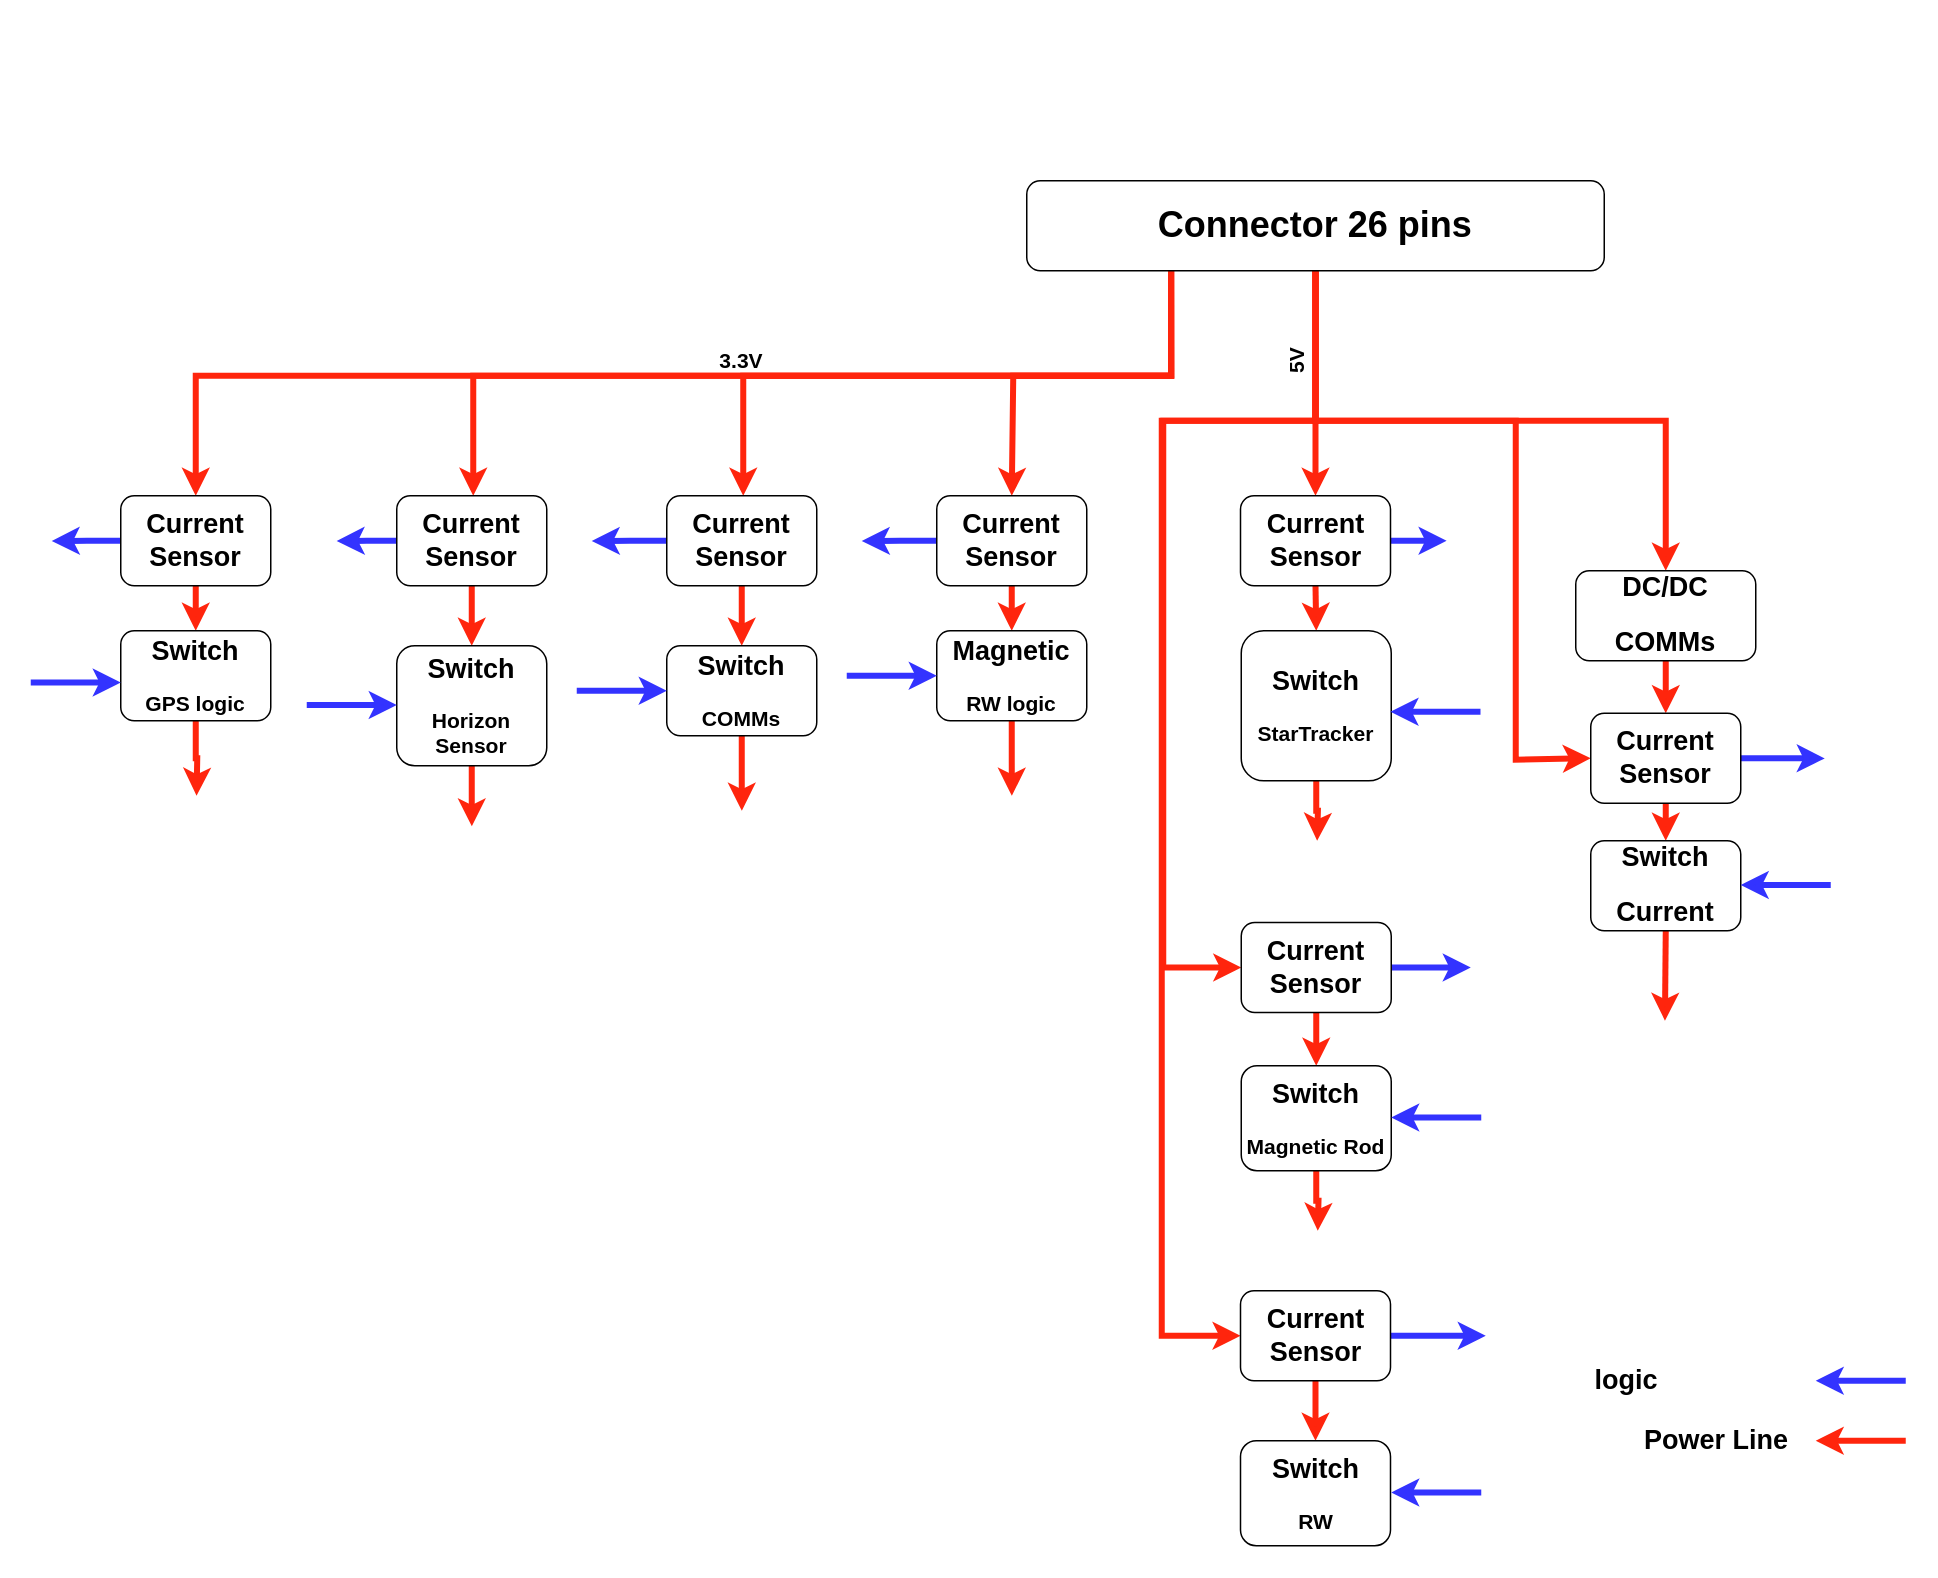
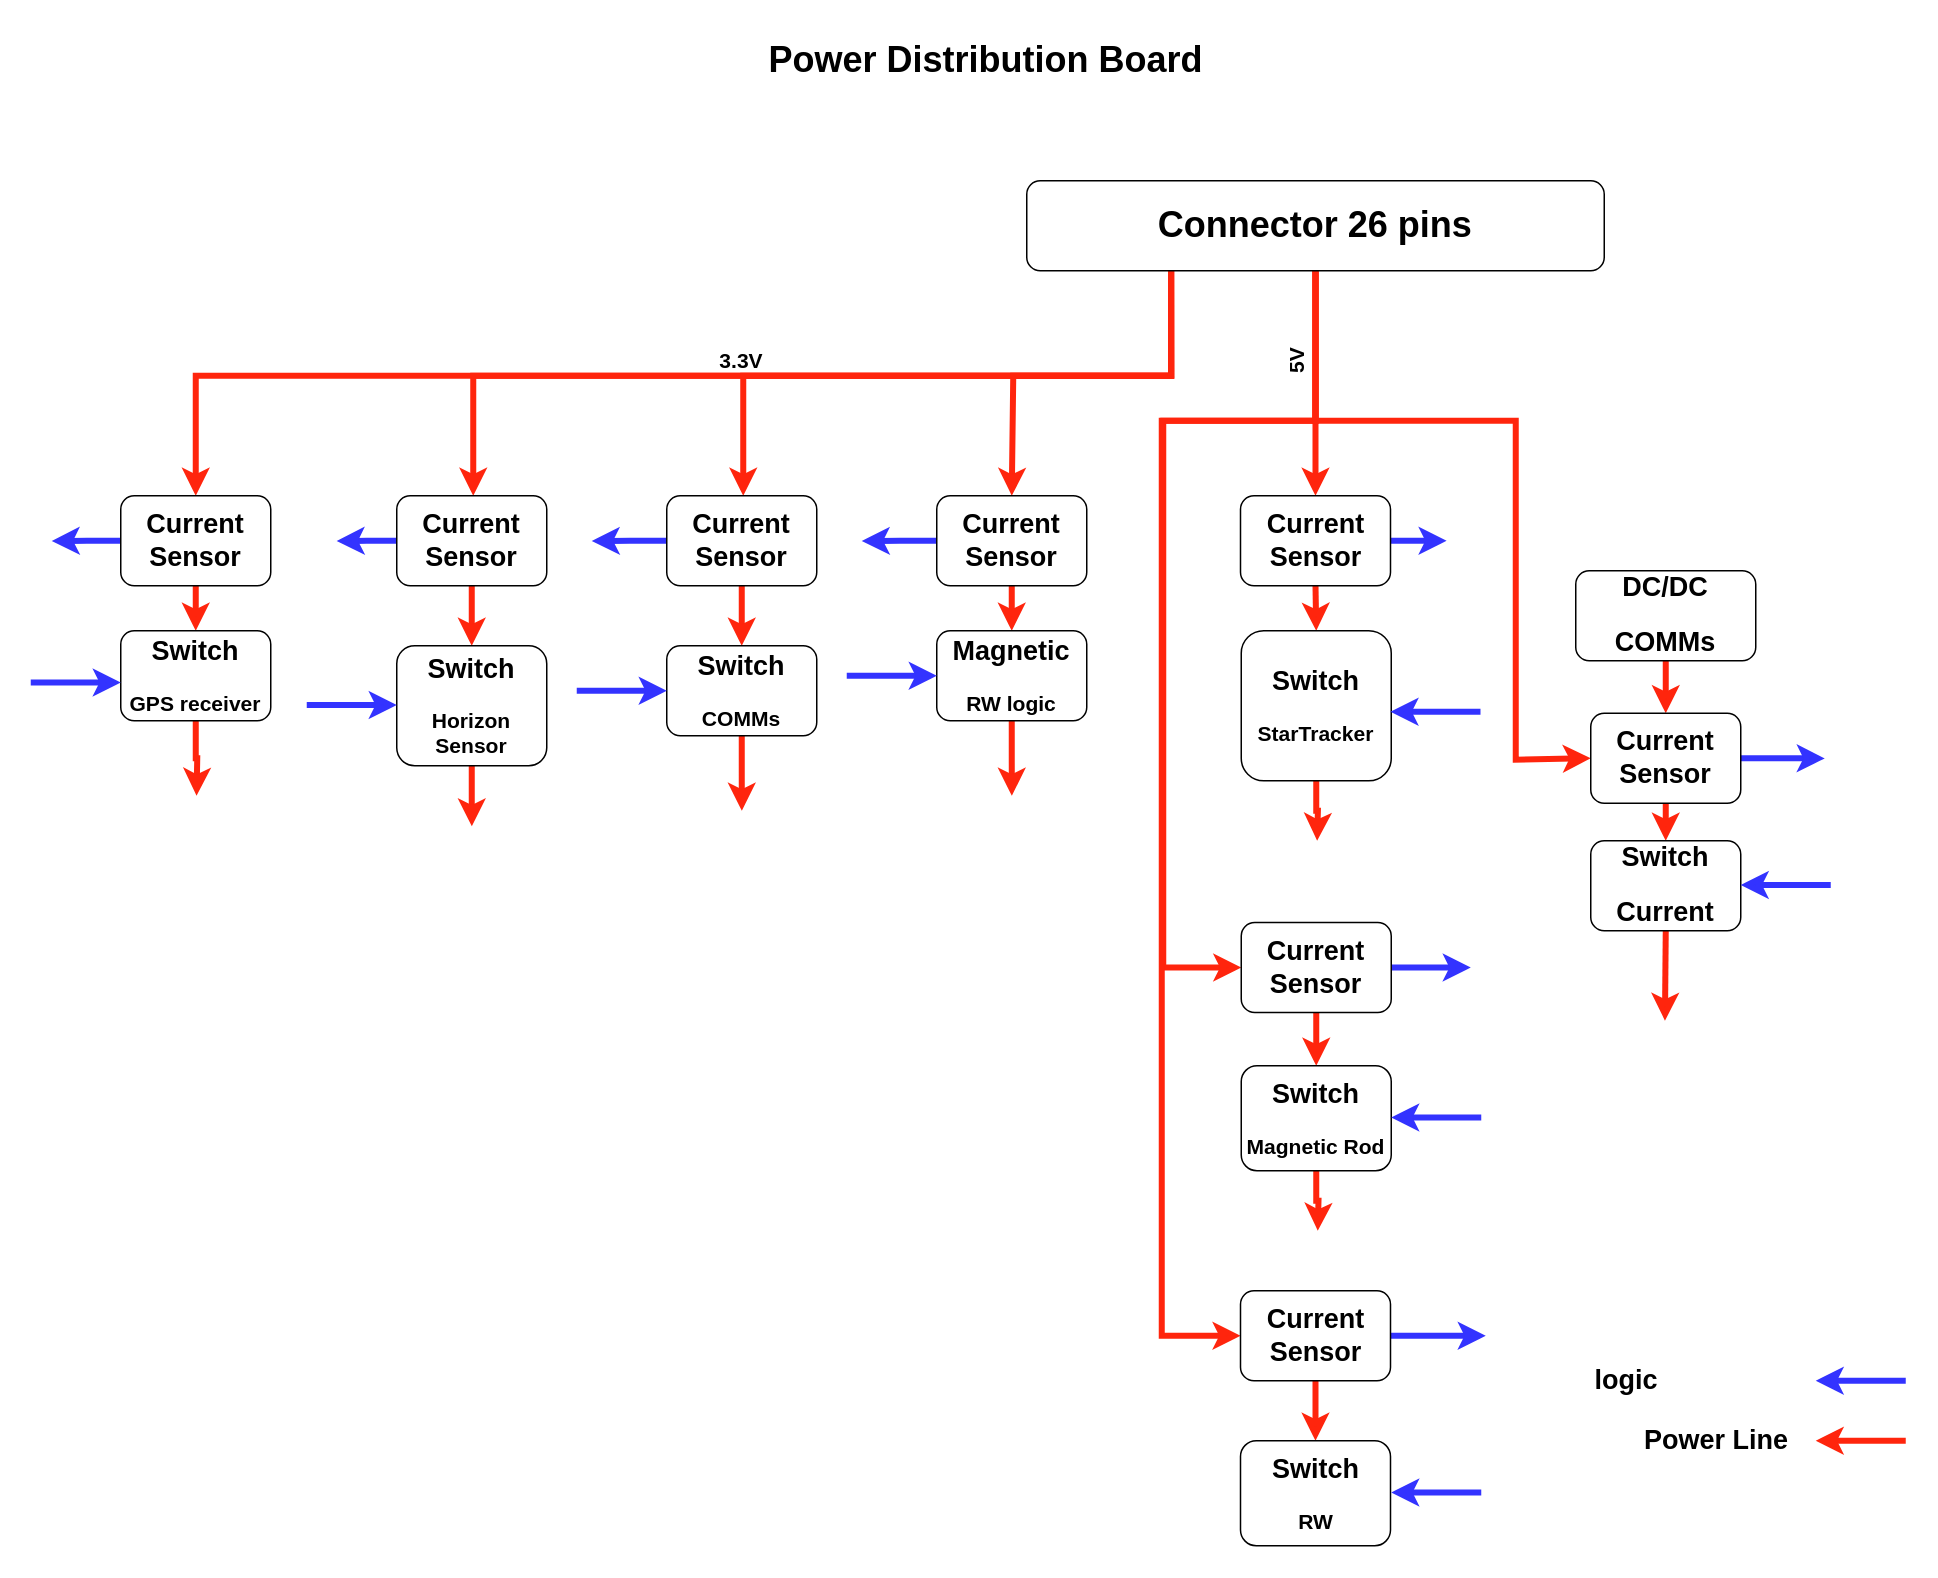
none -> (986, 61)
(1658, 421) -> none
(196, 676) -> (196, 676)
